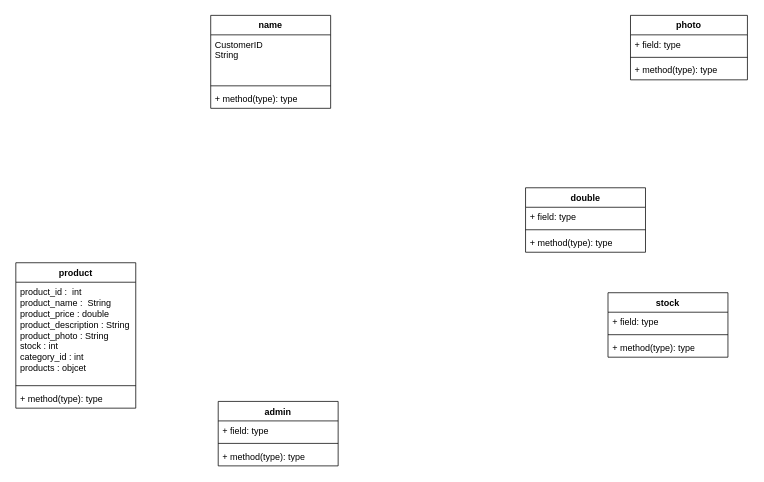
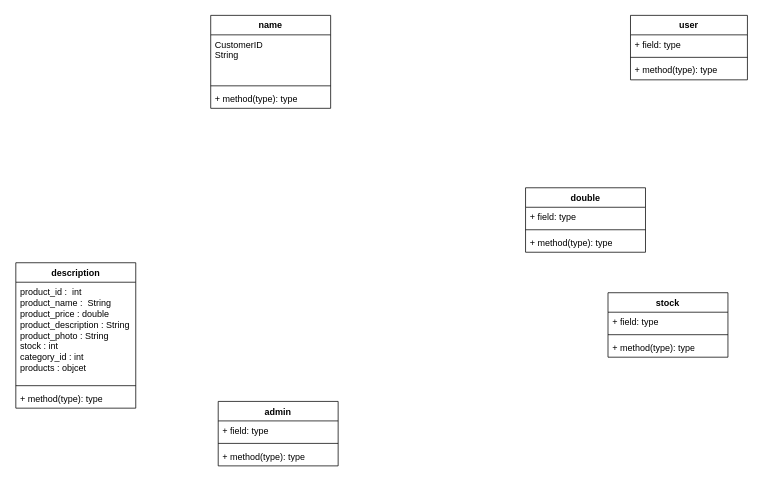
(689, 26) -> (689, 26)
(75, 274) -> (75, 274)
